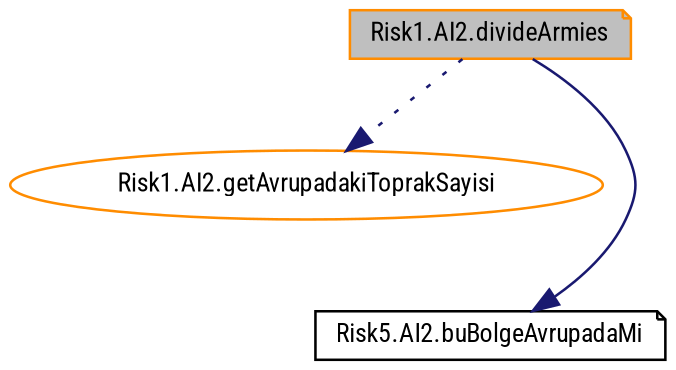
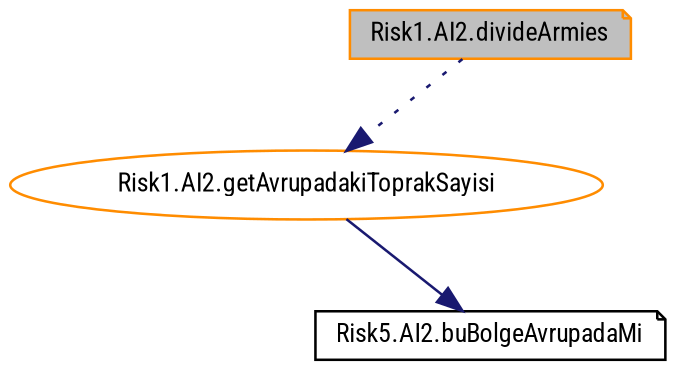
(634, 172) -> (394, 257)
